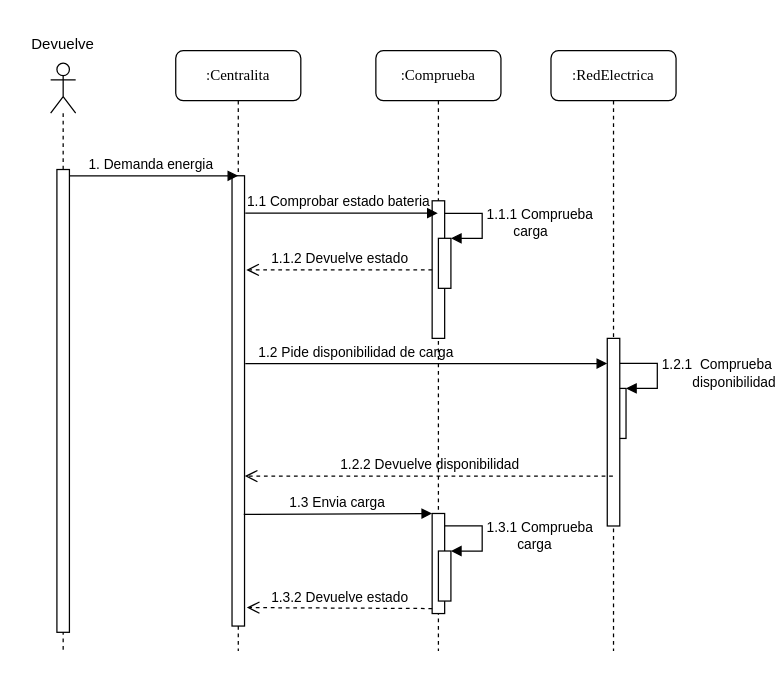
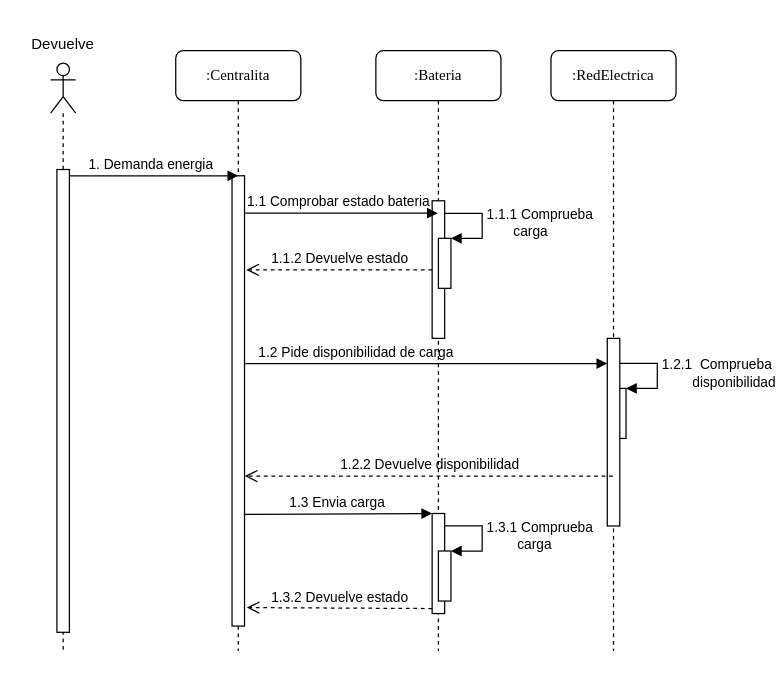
(438, 76) -> (438, 76)
